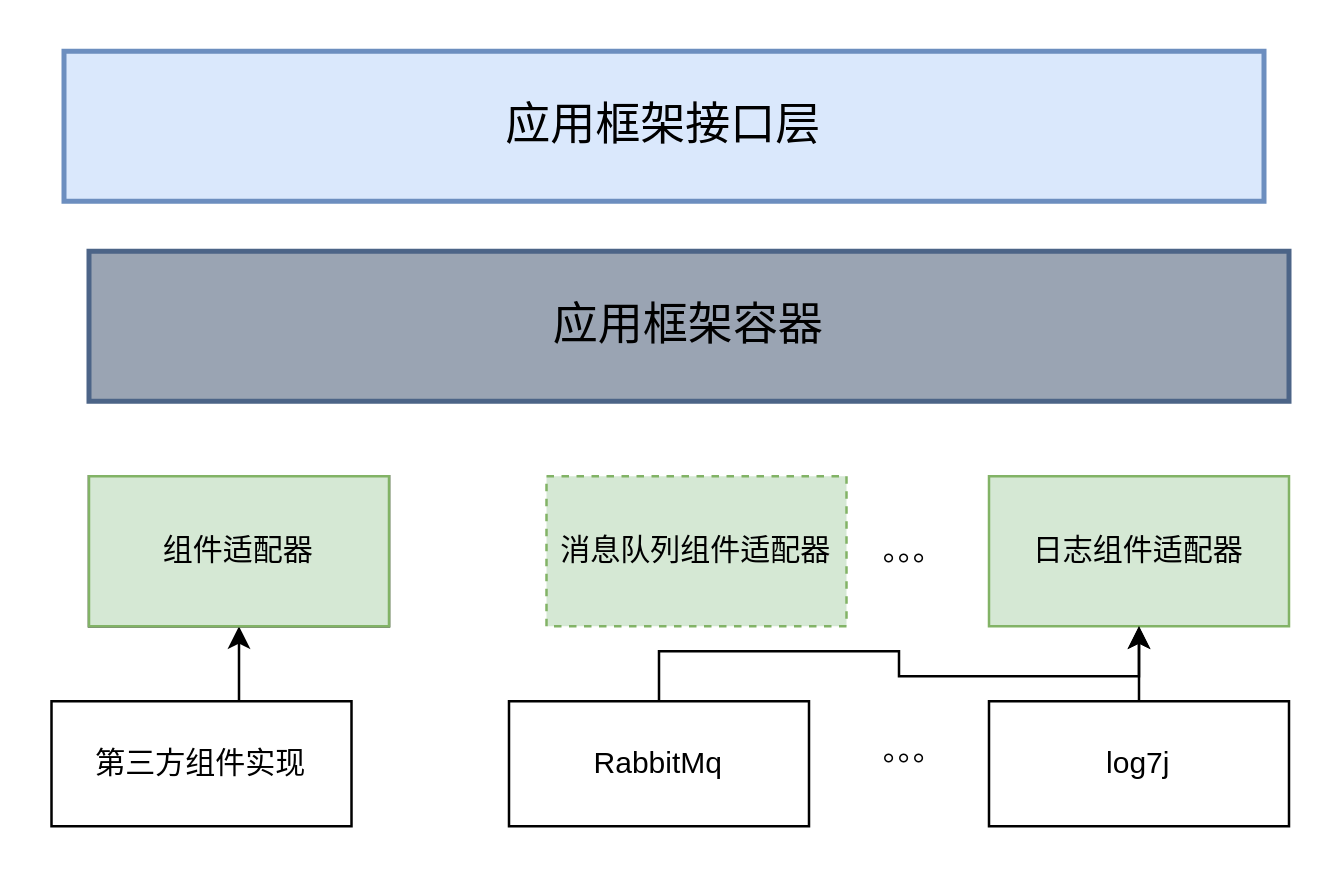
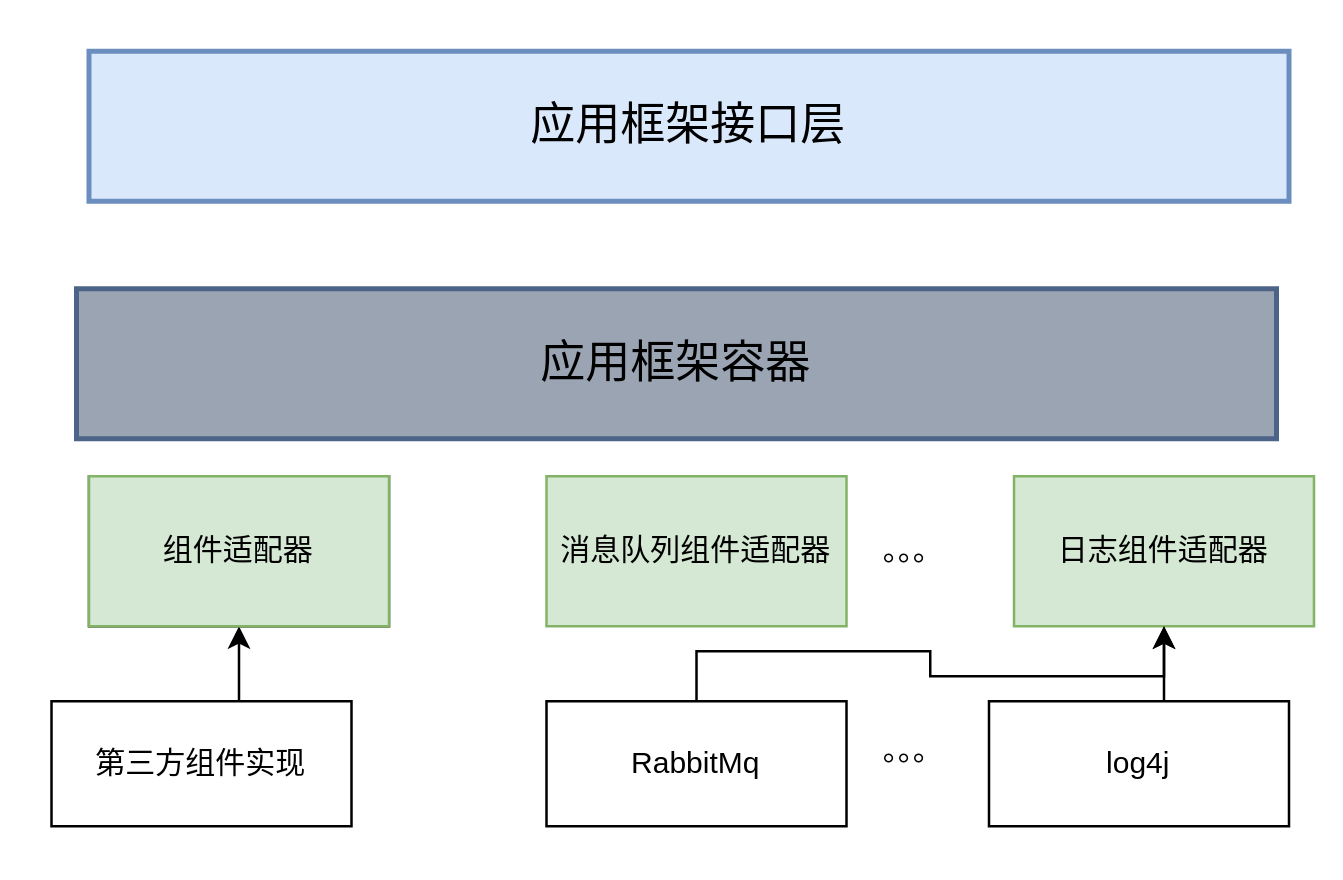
(664, 126) -> (689, 126)
(689, 326) -> (676, 364)
(696, 551) -> (696, 551)
(1139, 551) -> (1164, 551)
(659, 764) -> (696, 764)
(1139, 764) -> (1139, 764)
